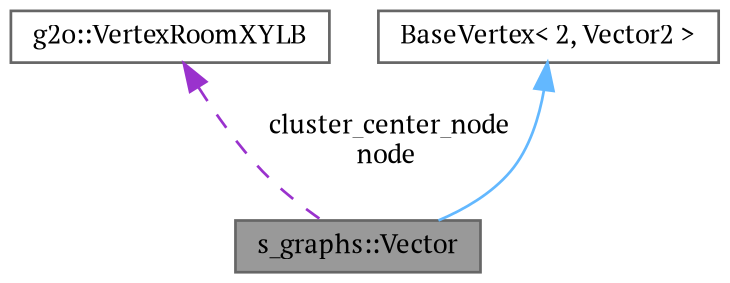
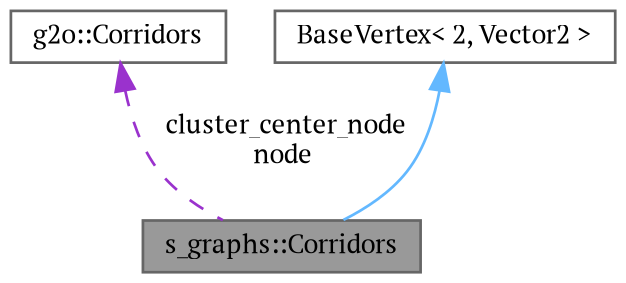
(170, 37) -> (118, 37)
(358, 246) -> (282, 246)
